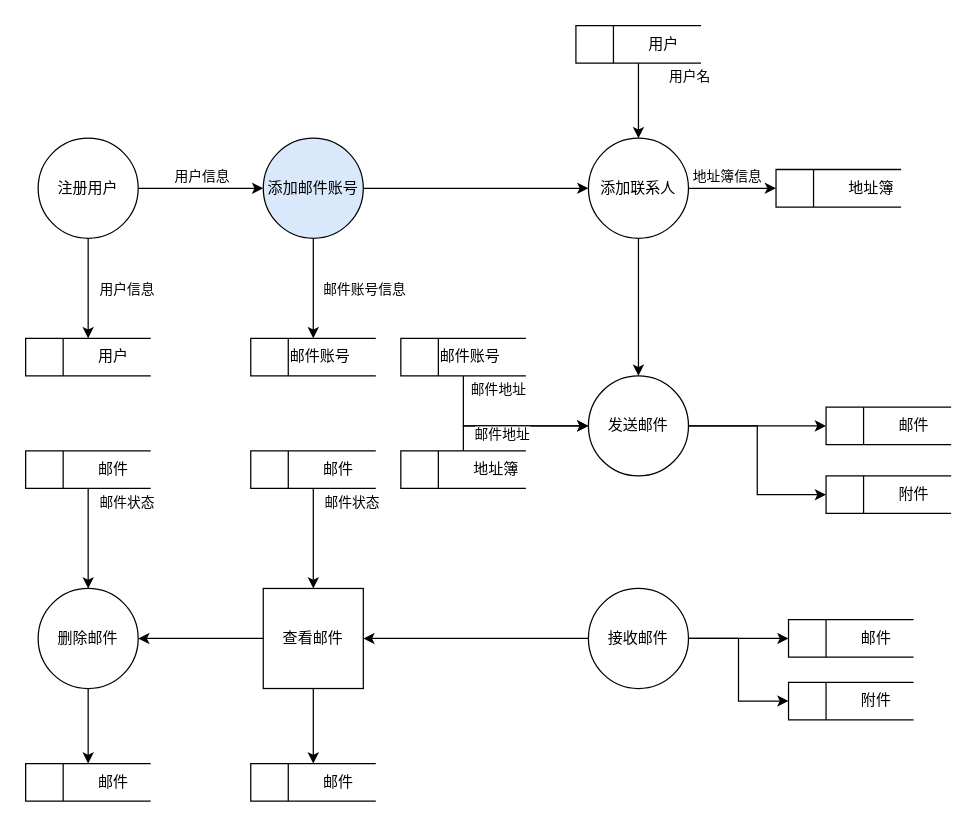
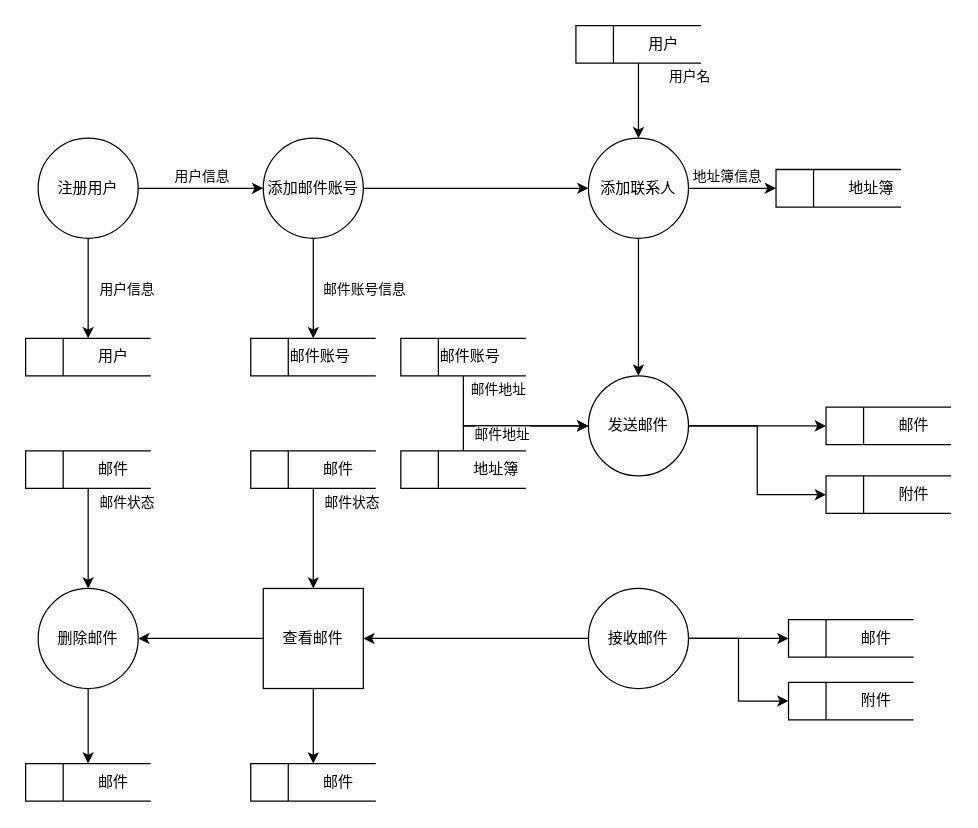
(313, 188) -> (313, 188)
